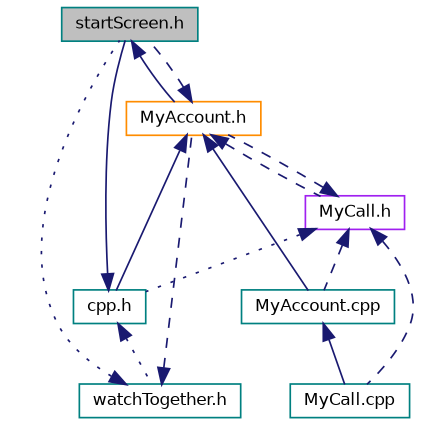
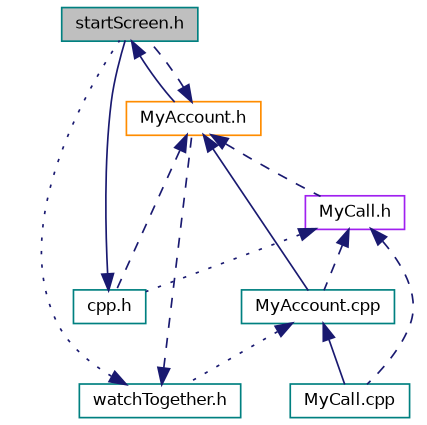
(276, 160) -> none
(148, 220) -> (148, 220)
(139, 361) -> (231, 358)
